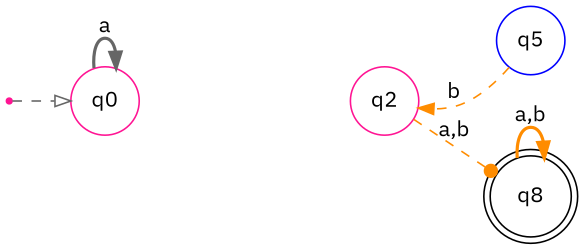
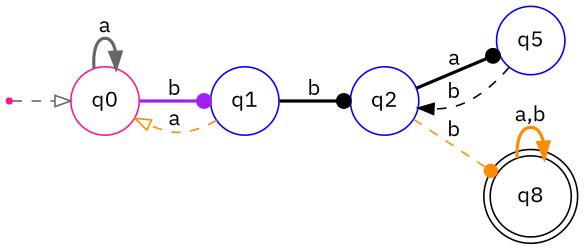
none -> (452, 73)
(476, 97) -> (476, 97)
none -> (245, 101)
(385, 101) -> (385, 101)
(454, 130) -> (454, 130)
